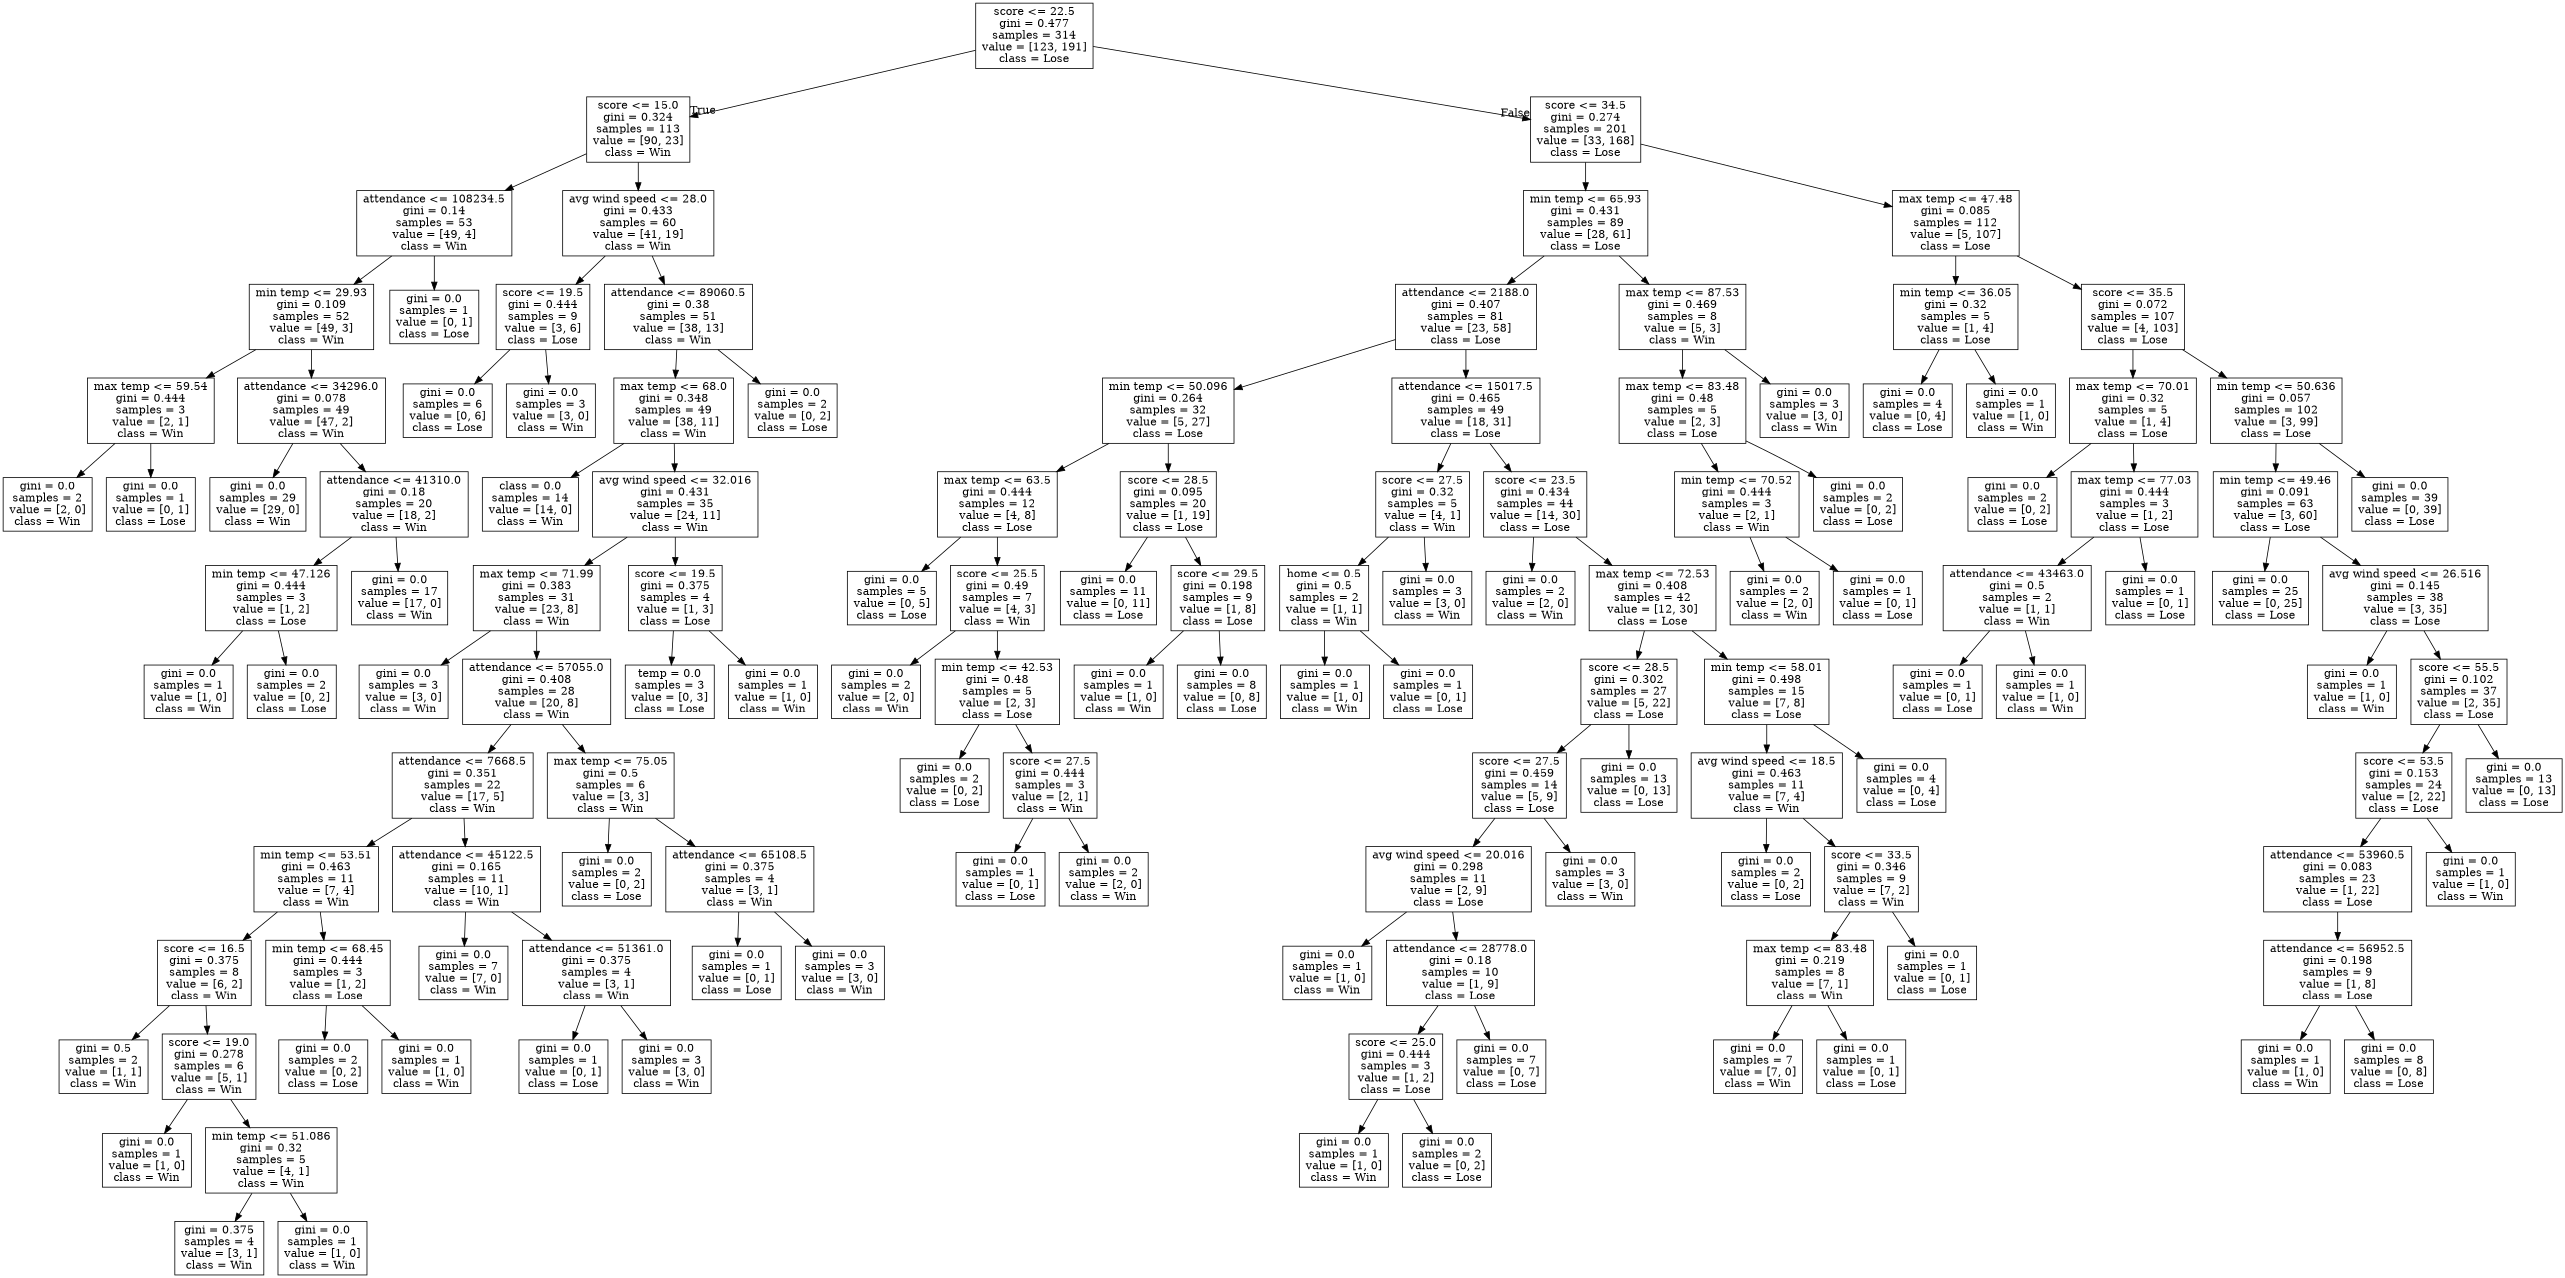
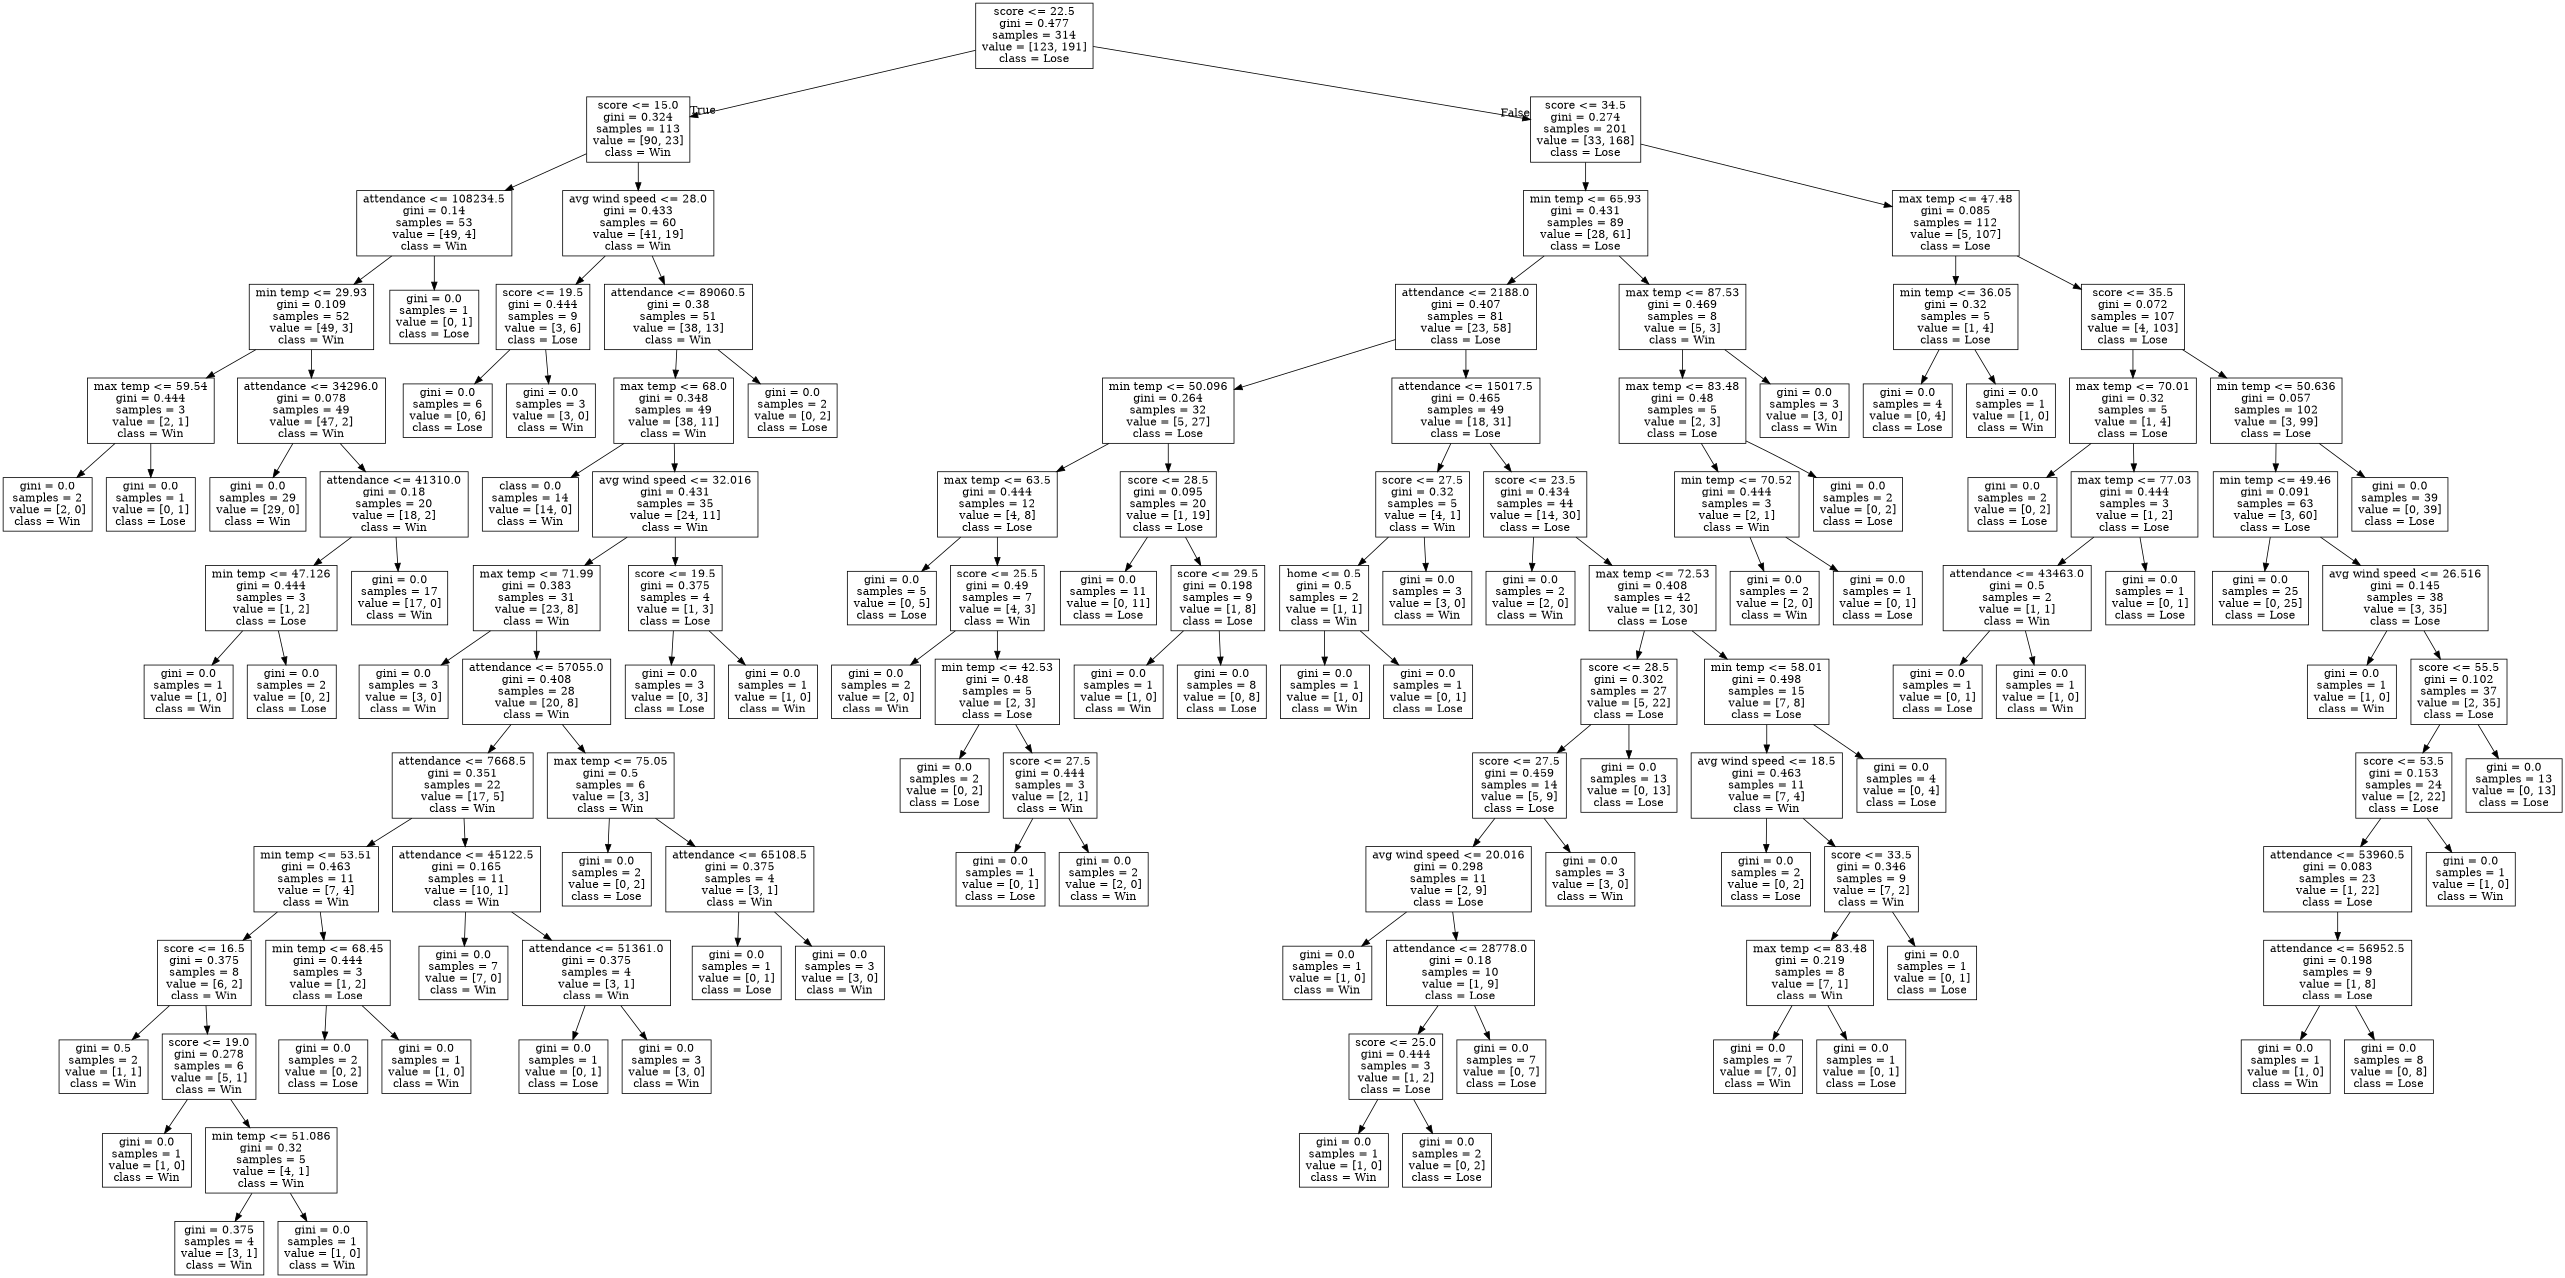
(670, 692) -> (670, 692)
